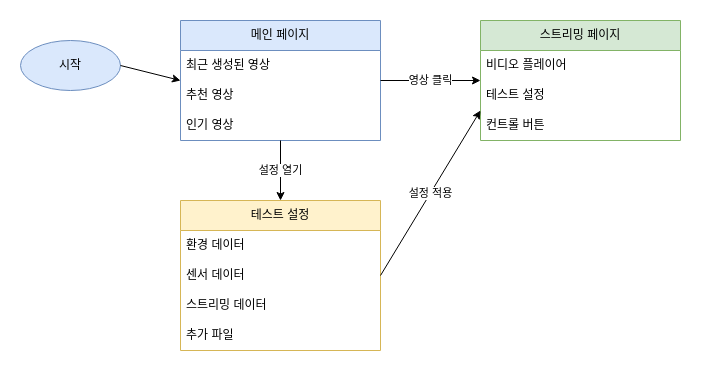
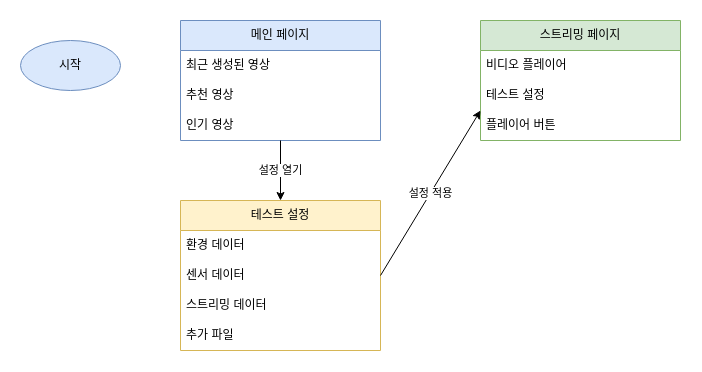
(147, 72) -> none
(428, 81) -> none
(518, 126) -> (524, 126)
